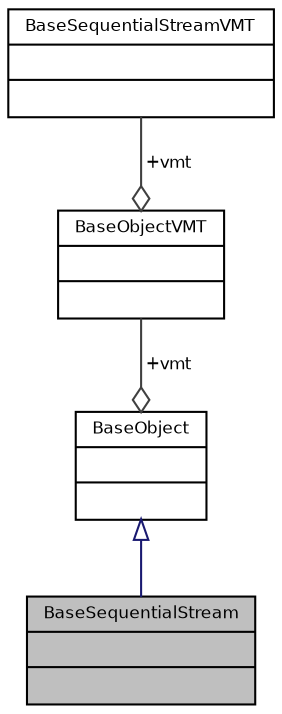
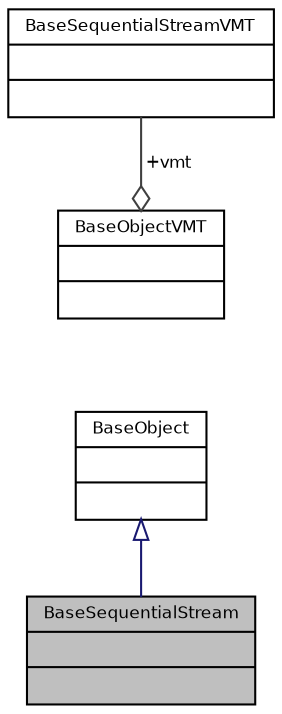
(141, 353) -> none
